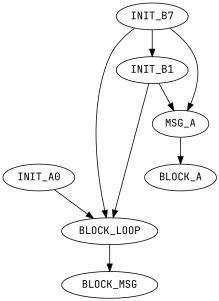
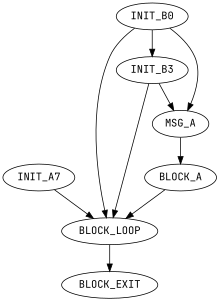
(152, 16) -> (152, 16)
(152, 70) -> (152, 70)
(39, 178) -> (39, 178)
none -> (148, 202)
(110, 285) -> (110, 285)
